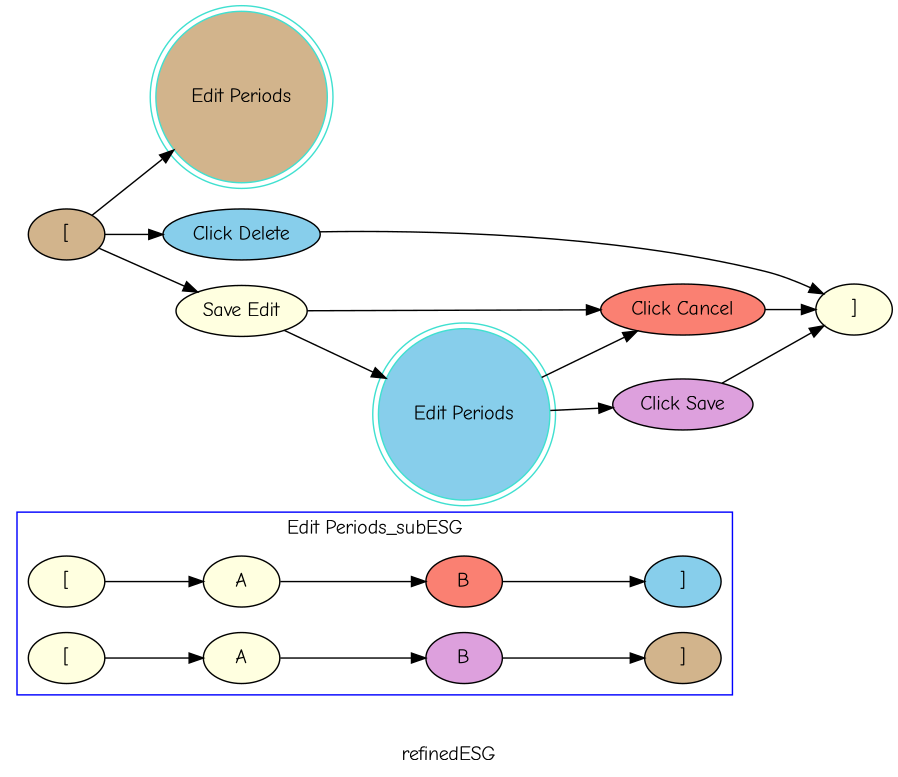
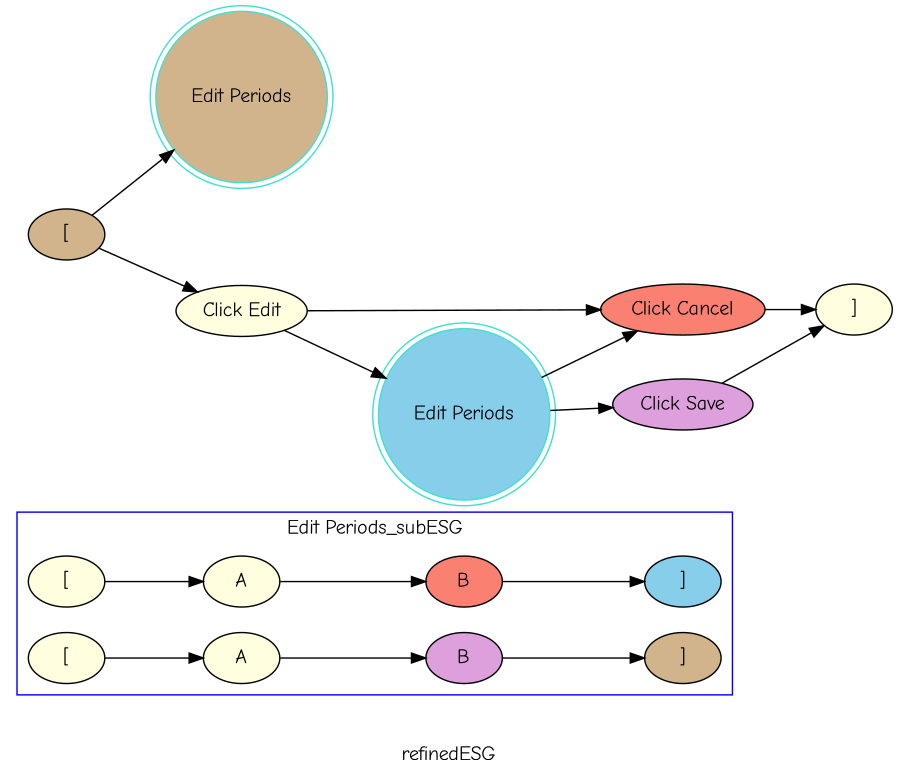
(242, 234) -> none
(242, 311) -> (242, 311)
